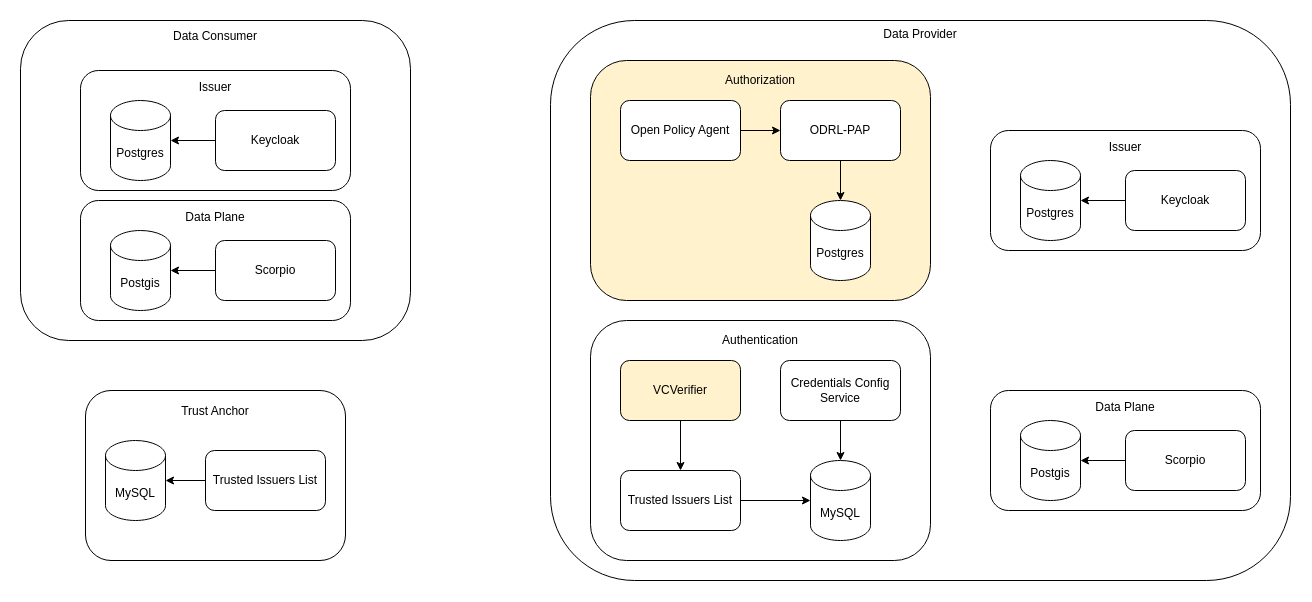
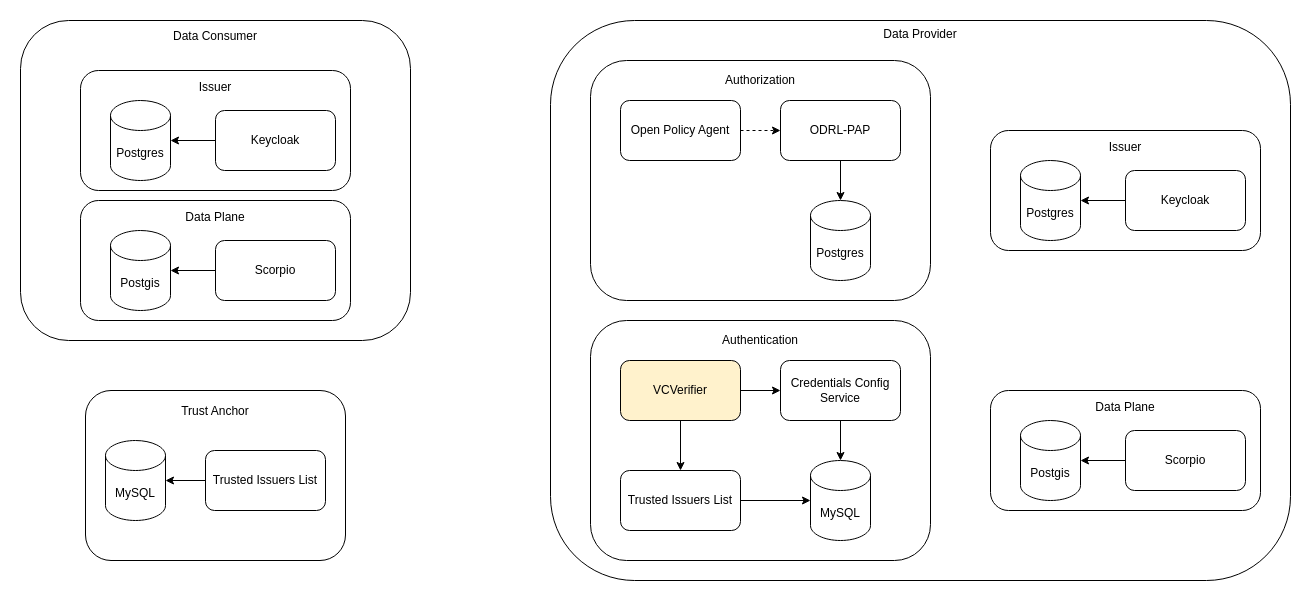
(757, 131) -> (757, 131)
(761, 181) -> (761, 181)
none -> (757, 391)
